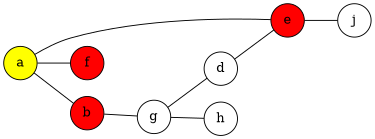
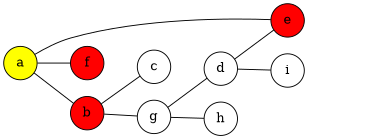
(354, 20) -> none
none -> (154, 67)
none -> (288, 71)
